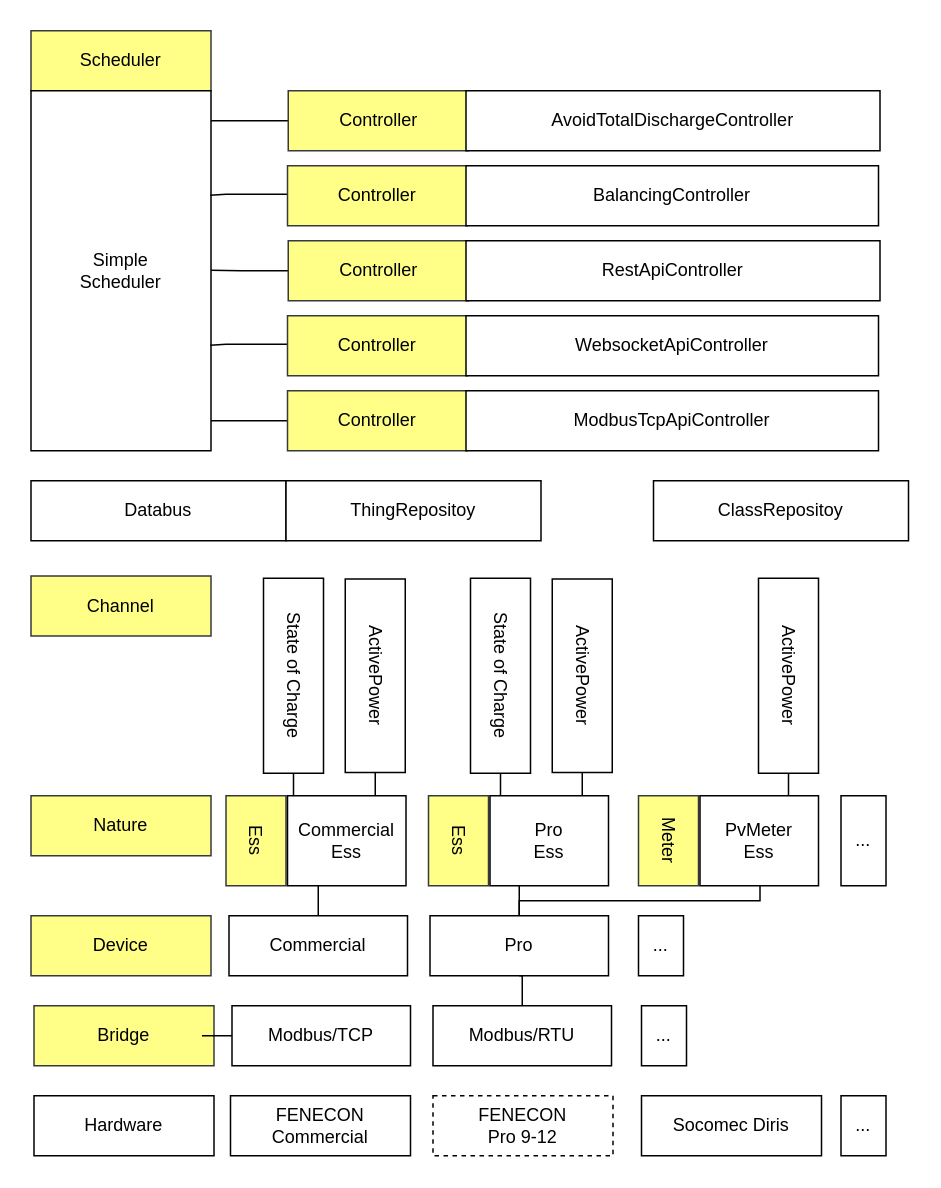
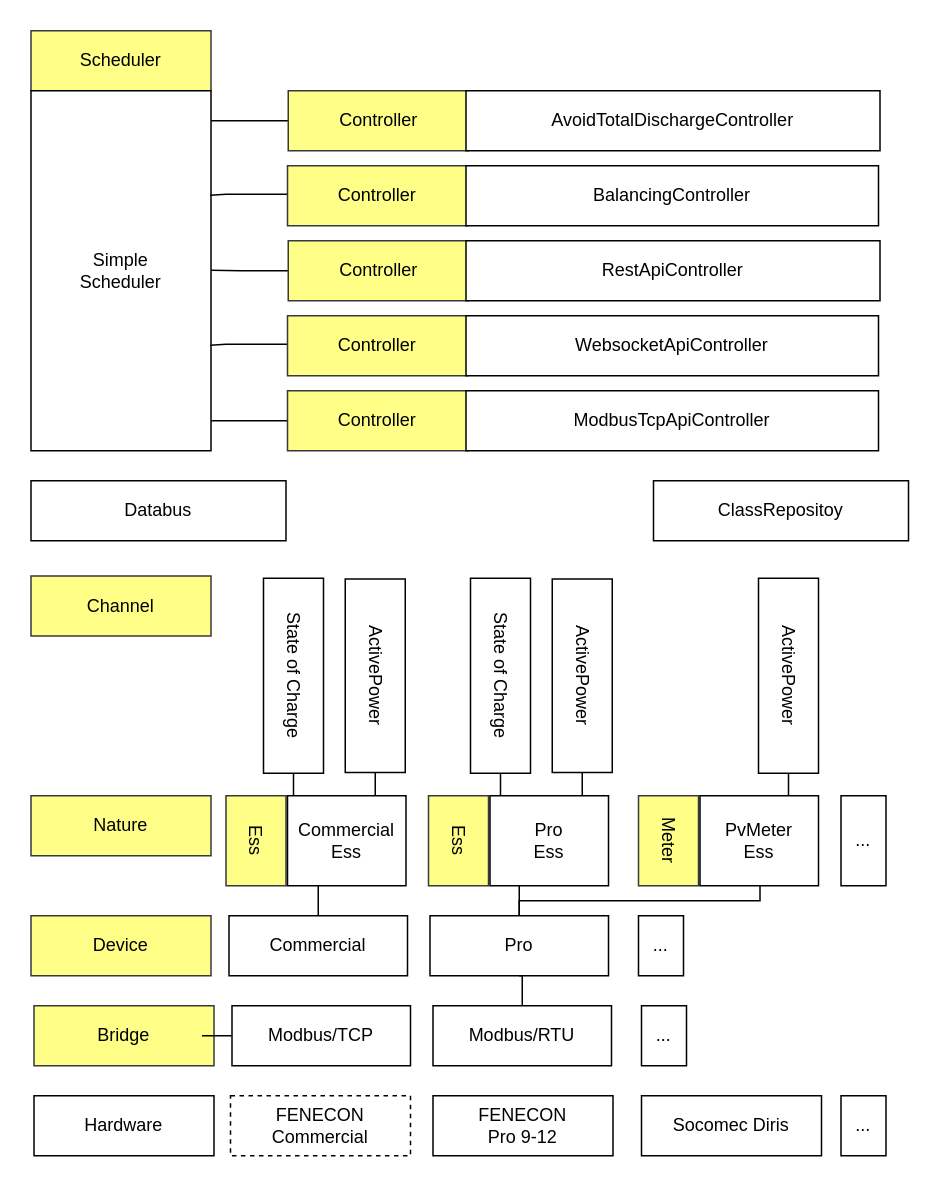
(413, 511) -> none
(320, 1126) -> (320, 1126)
(523, 1126) -> (523, 1126)
